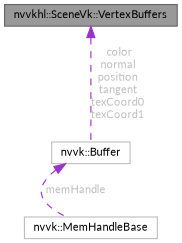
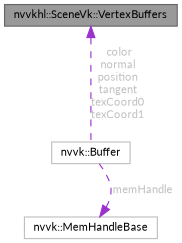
(42, 196) -> (110, 185)
